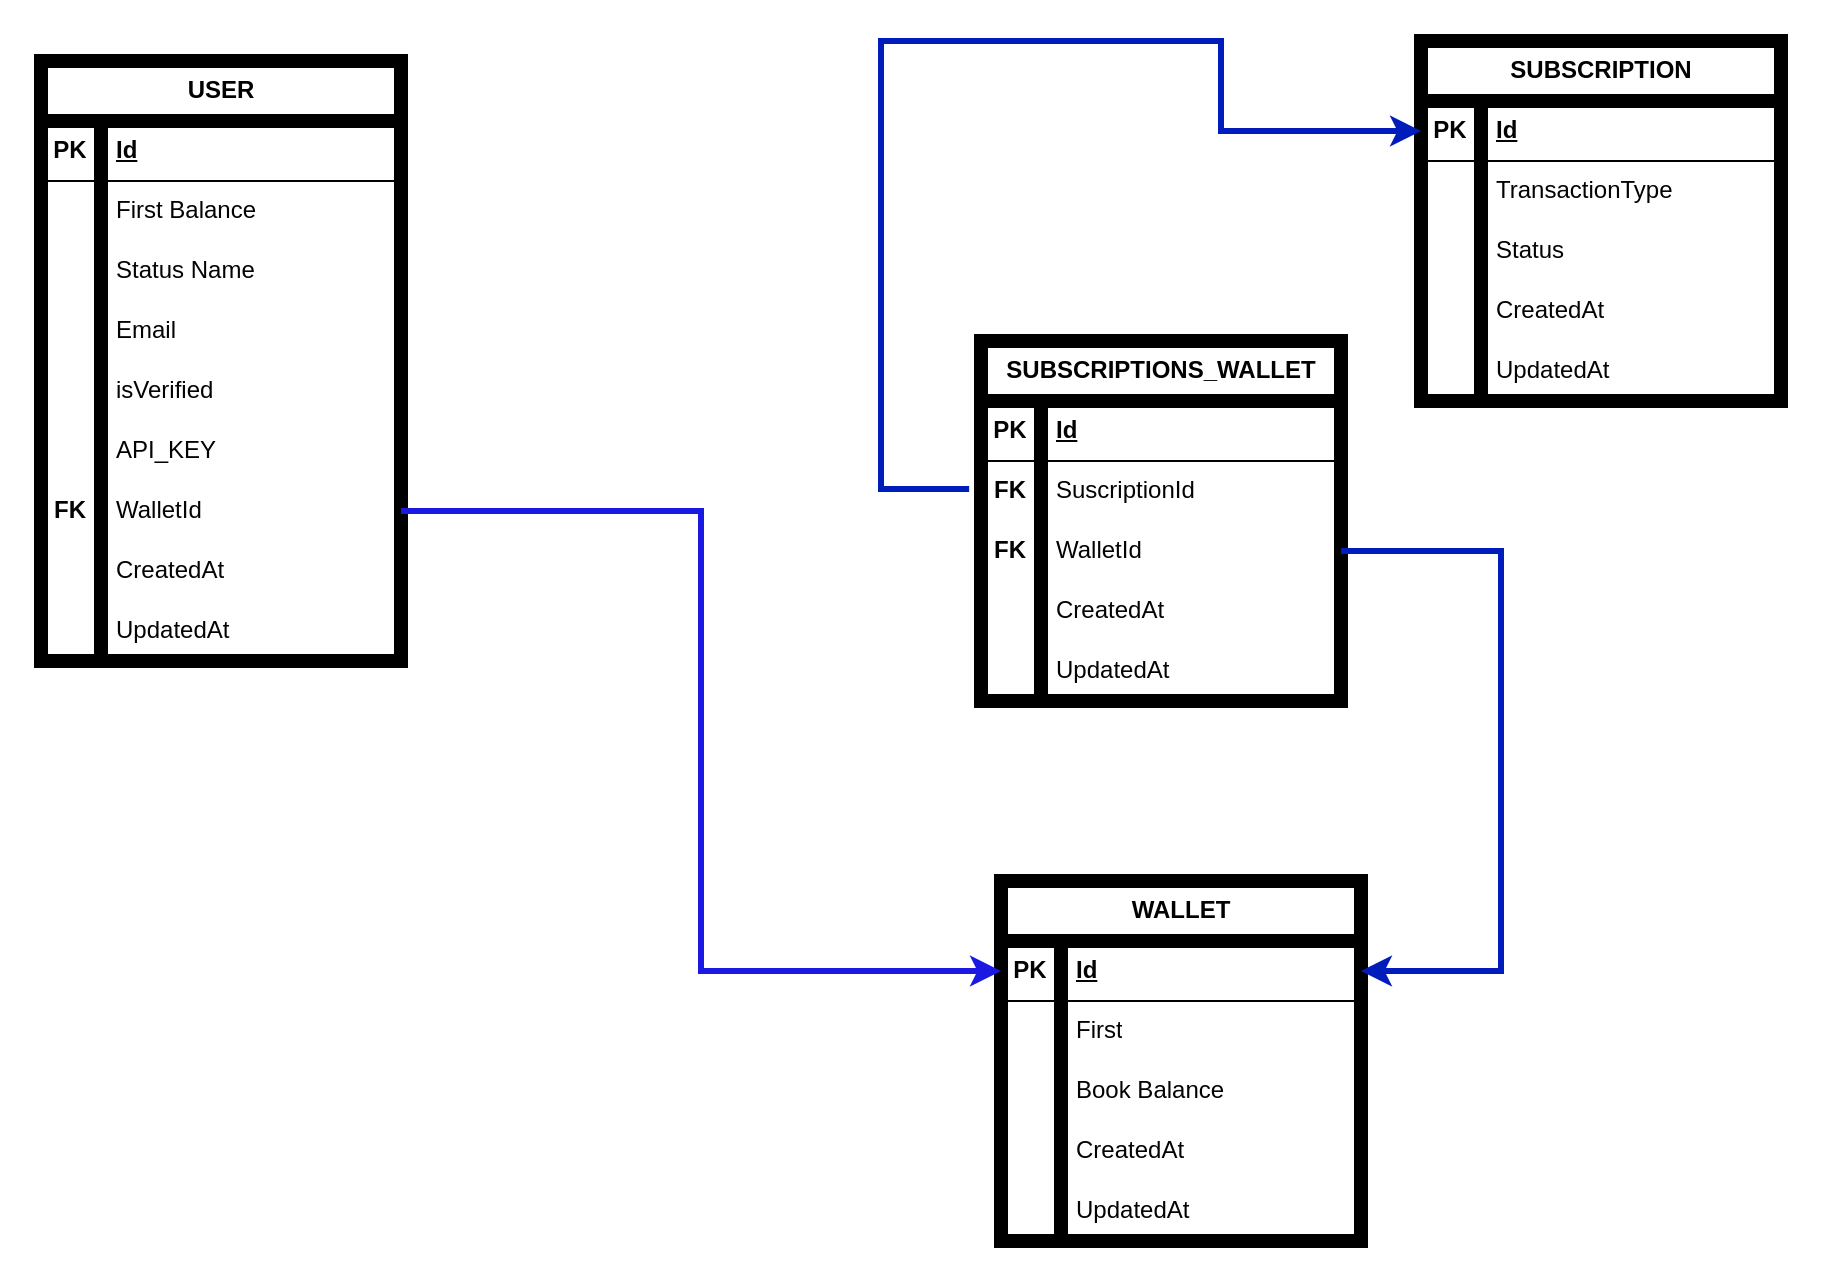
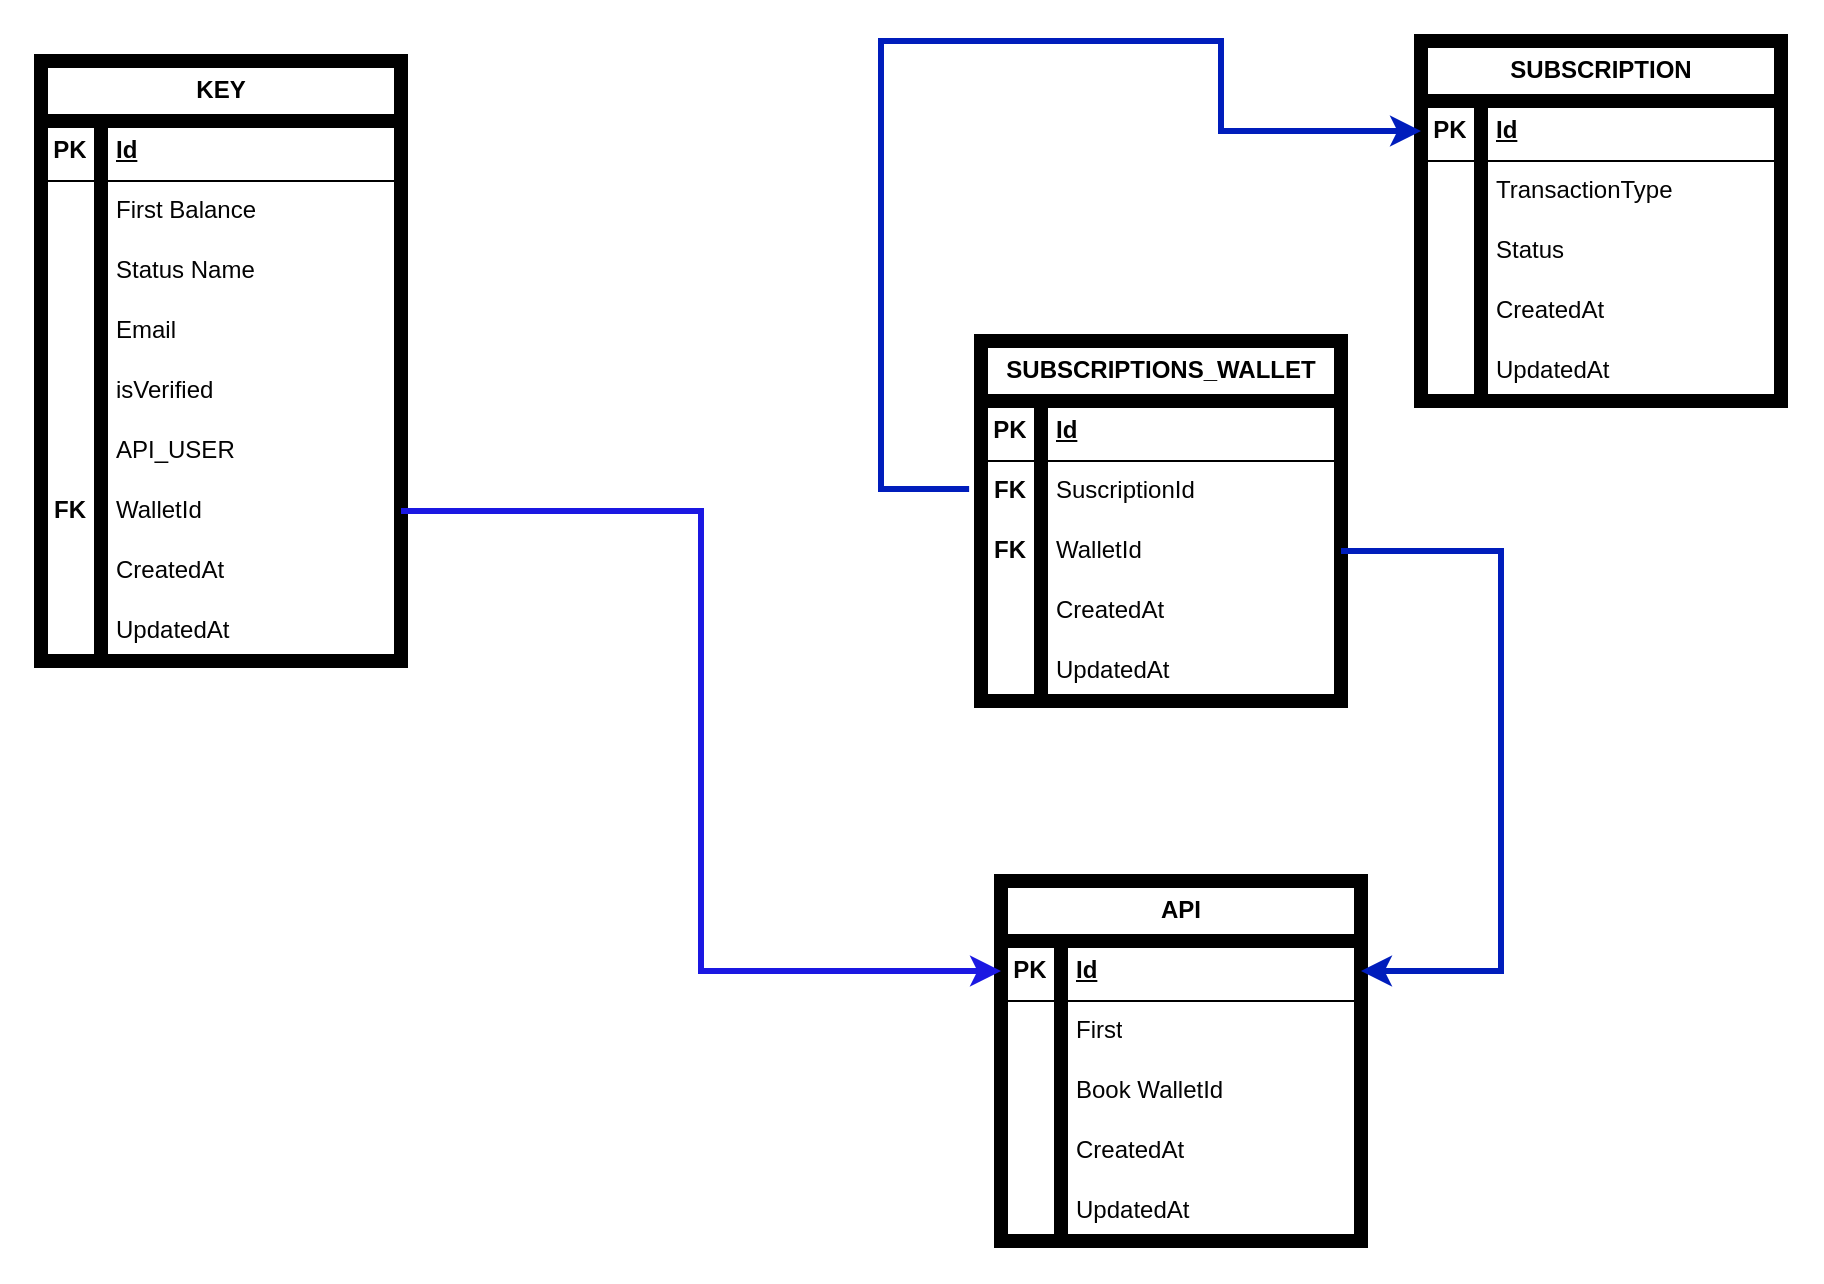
(222, 91) -> (222, 91)
(164, 451) -> (171, 451)
(1182, 911) -> (1182, 911)
(1151, 1091) -> (1155, 1091)
